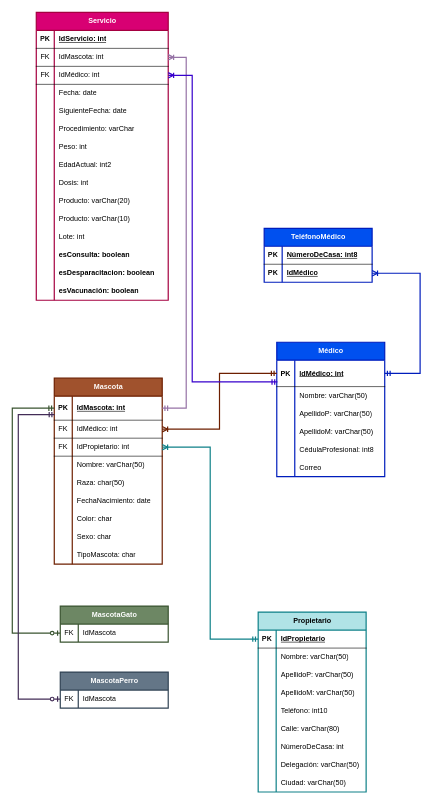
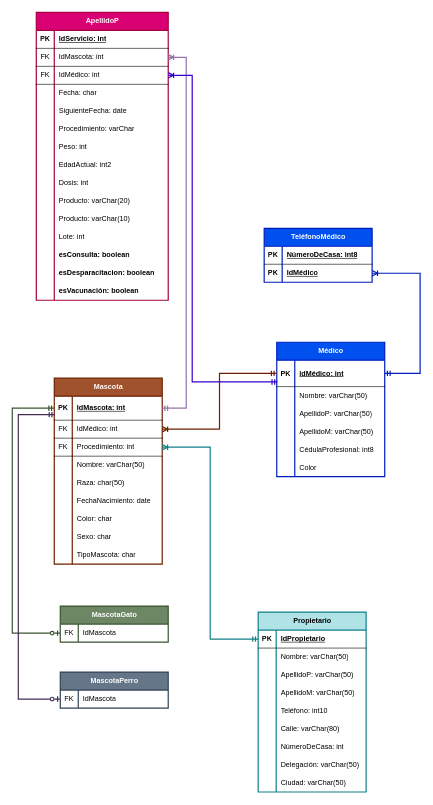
(103, 21) -> (103, 21)
(79, 93) -> (79, 93)
(109, 447) -> (109, 447)
(312, 468) -> (309, 468)
